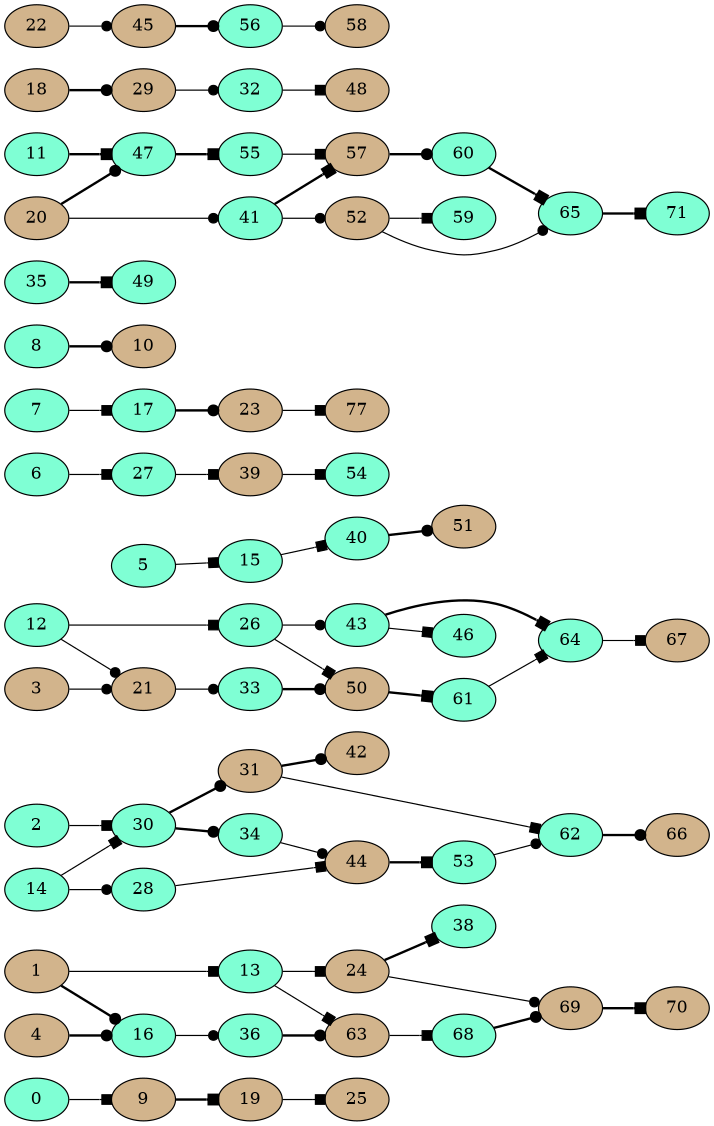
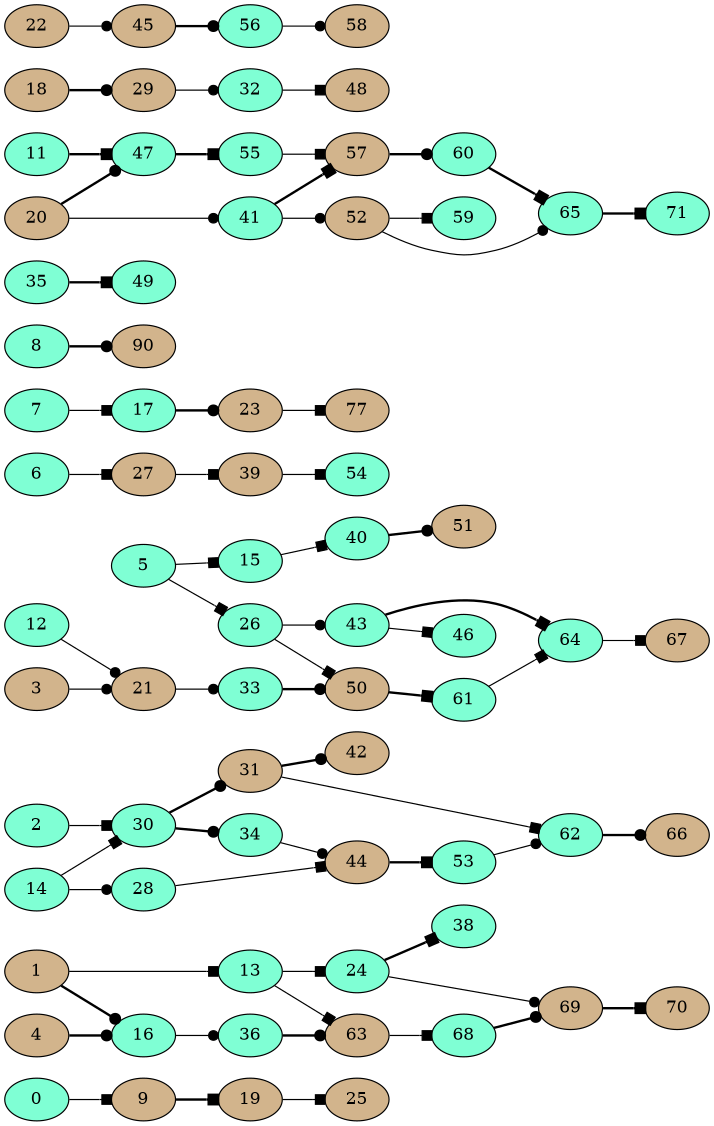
(144, 346) -> (144, 346)
(144, 474) -> (144, 474)
(138, 625) -> (191, 592)
(357, 971) -> (357, 971)
